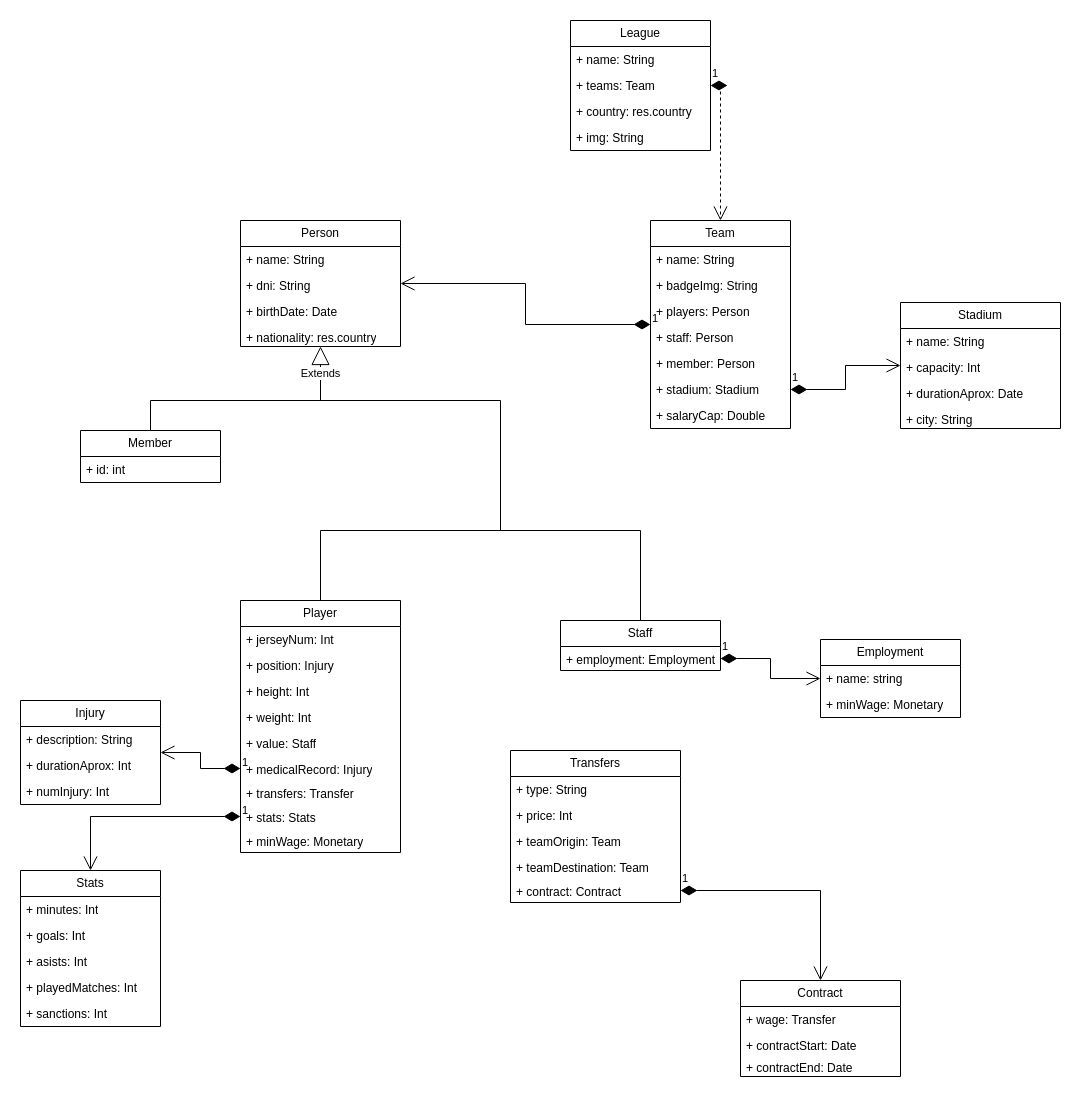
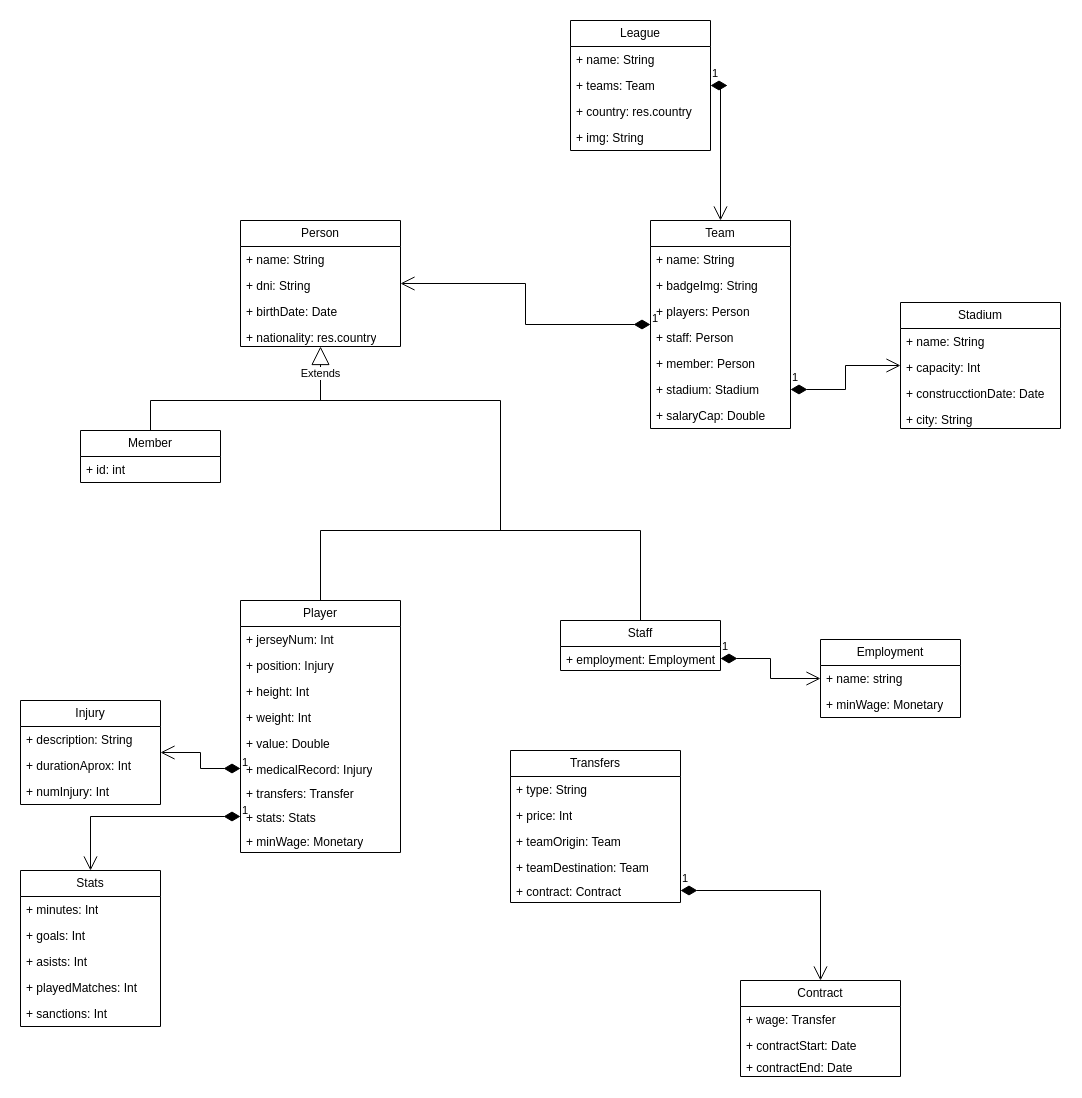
(721, 153) -> (721, 153)
(971, 395) -> (982, 402)
(287, 745) -> (289, 745)
